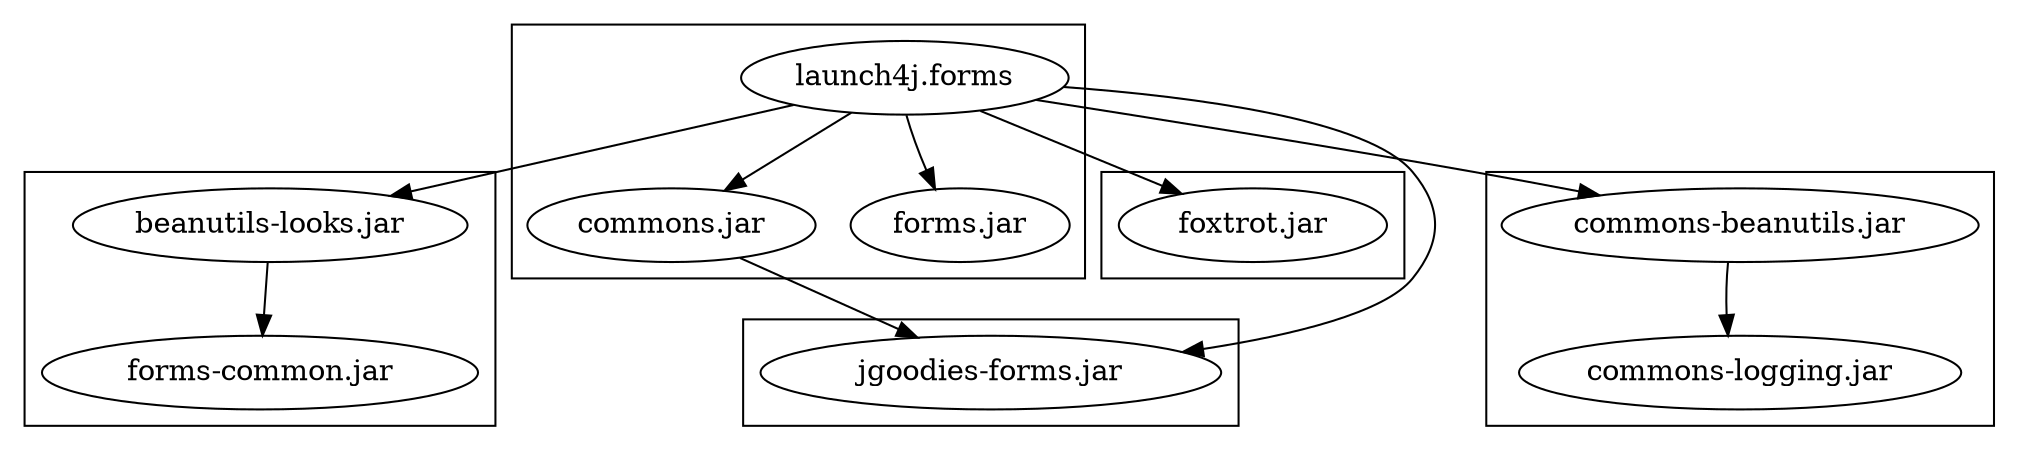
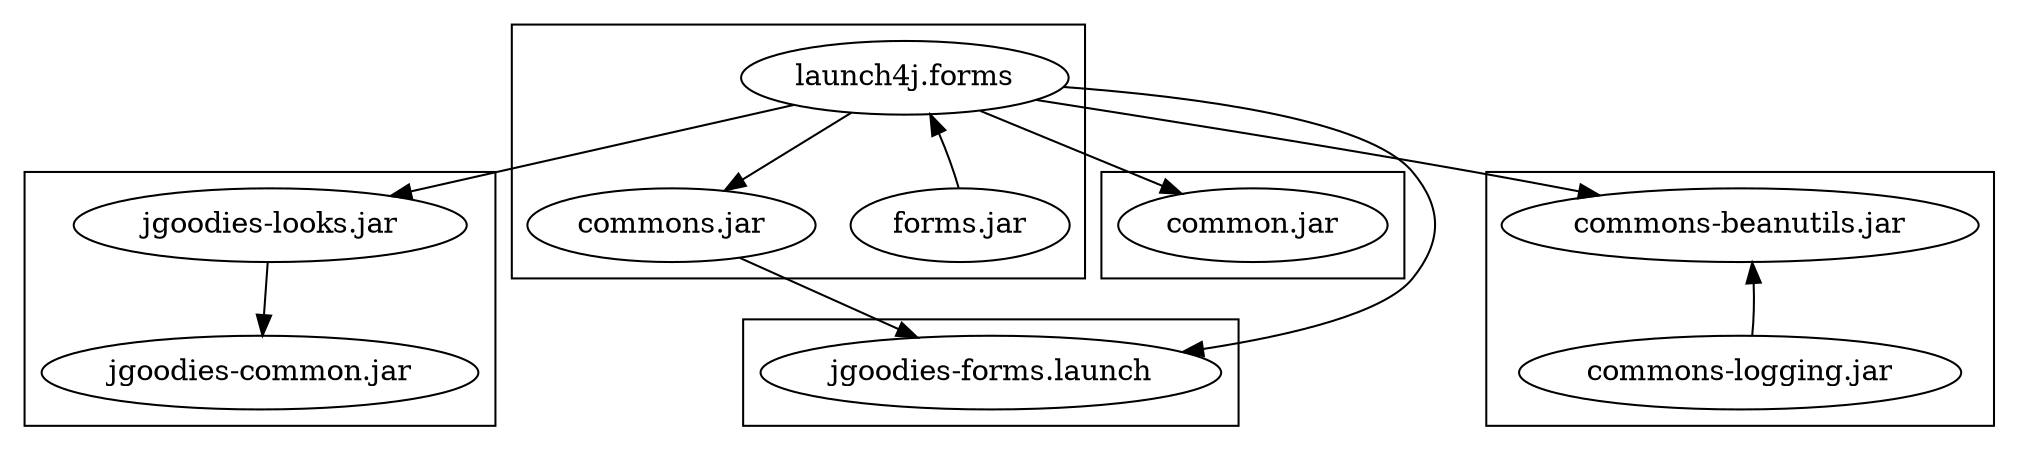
(916, 143) -> (950, 160)
(270, 225) -> (270, 225)
(1253, 225) -> (1253, 225)
(1726, 289) -> (1754, 309)
(260, 373) -> (260, 373)
(991, 373) -> (991, 373)
